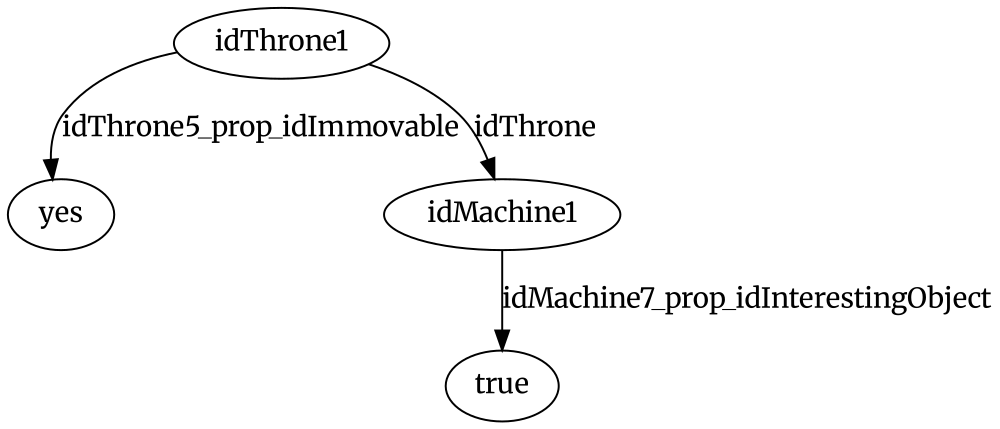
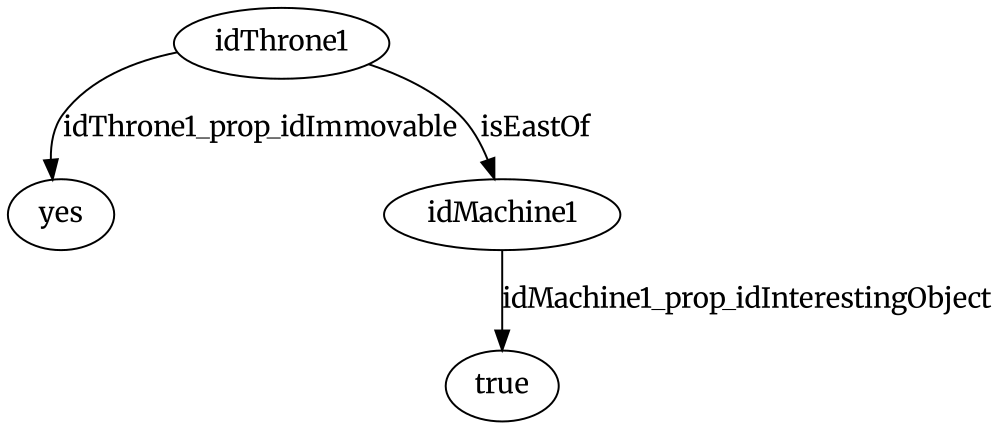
(261, 129) -> (261, 129)
(536, 129) -> (536, 129)
(747, 300) -> (747, 300)
